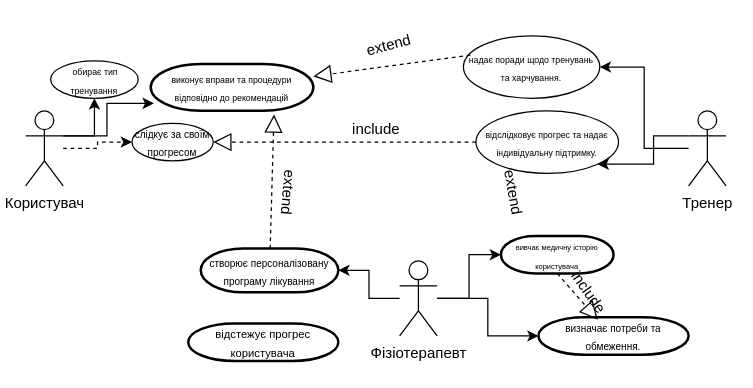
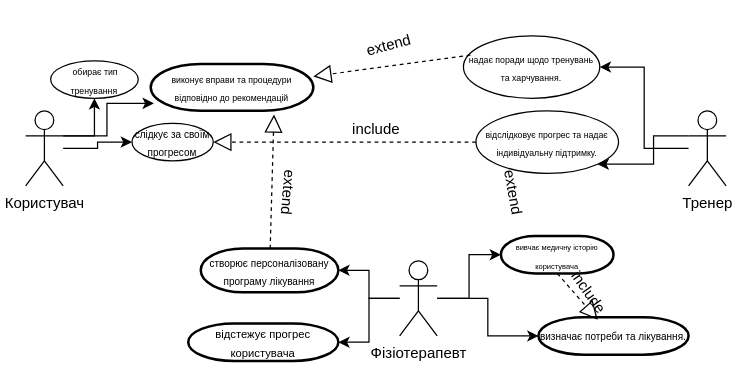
(98, 148) -> (98, 148)
none -> (369, 332)
(613, 336) -> (613, 336)
